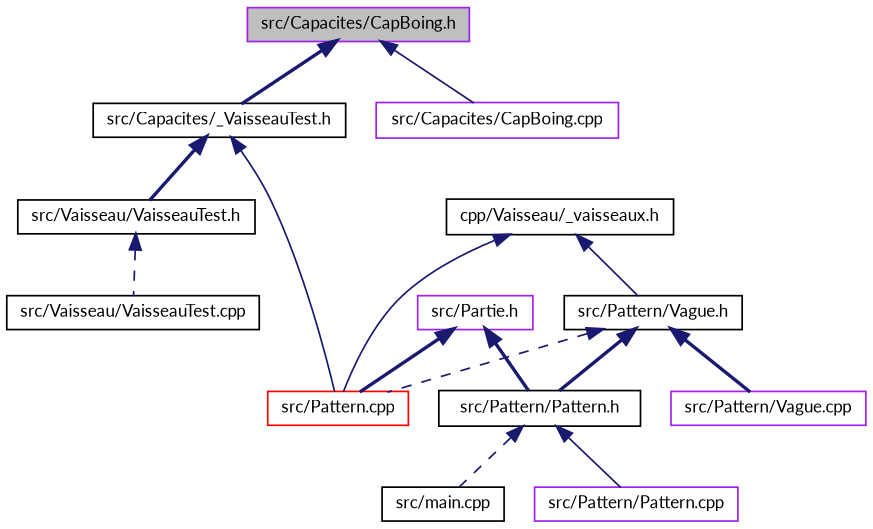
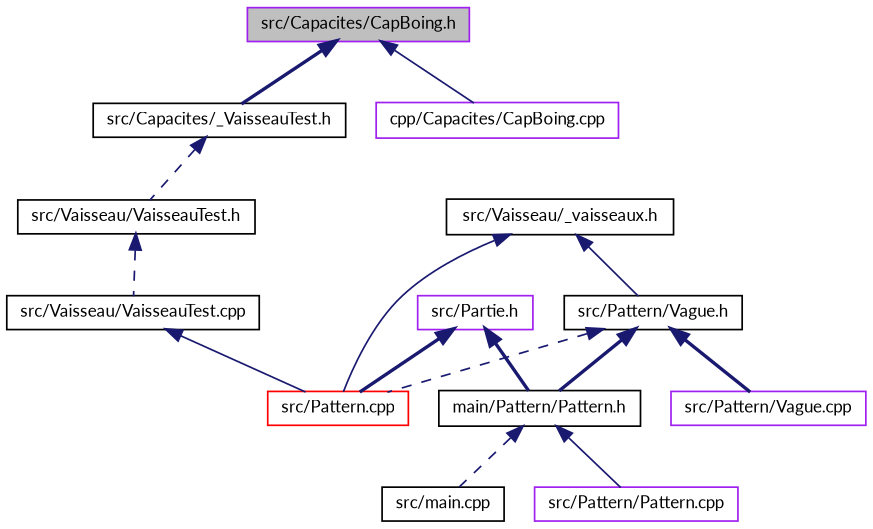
(497, 120) -> (497, 120)
(172, 175) -> (172, 175)
(560, 217) -> (560, 217)
(298, 267) -> (243, 364)
(540, 408) -> (540, 408)
